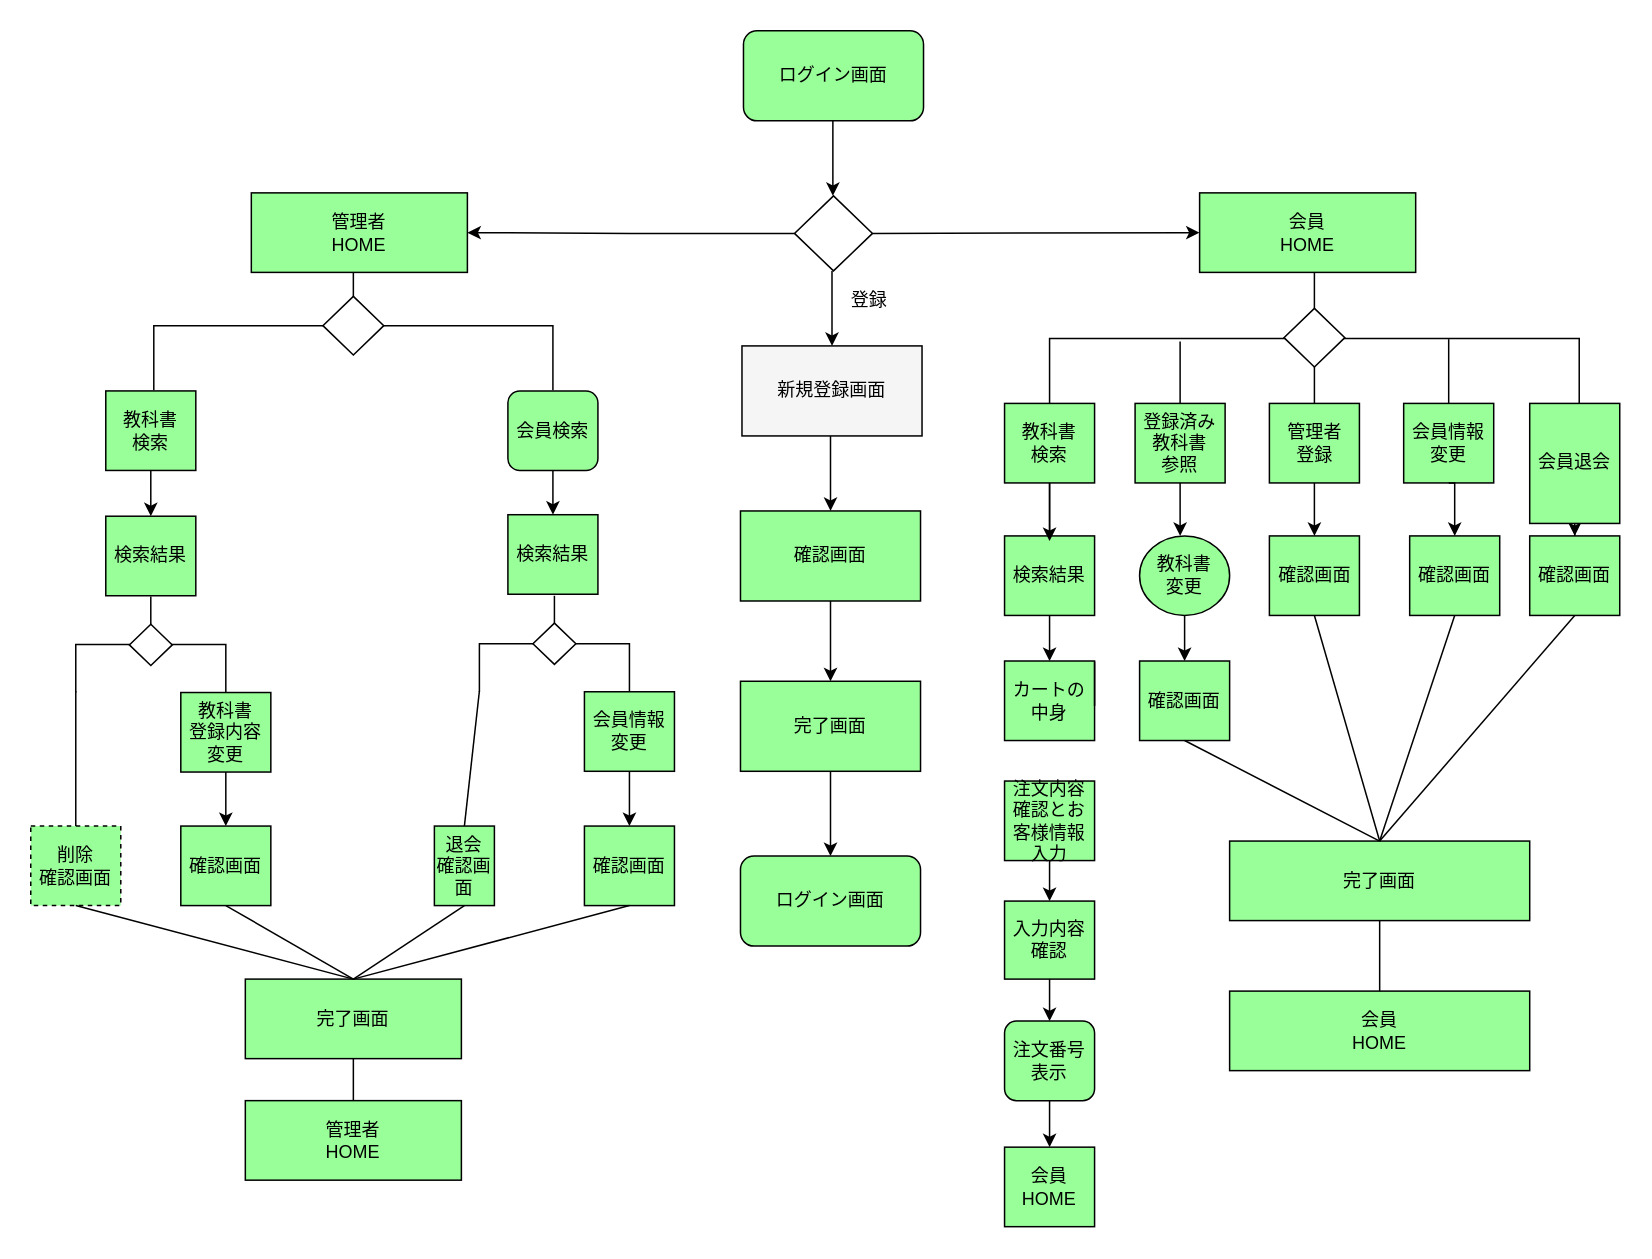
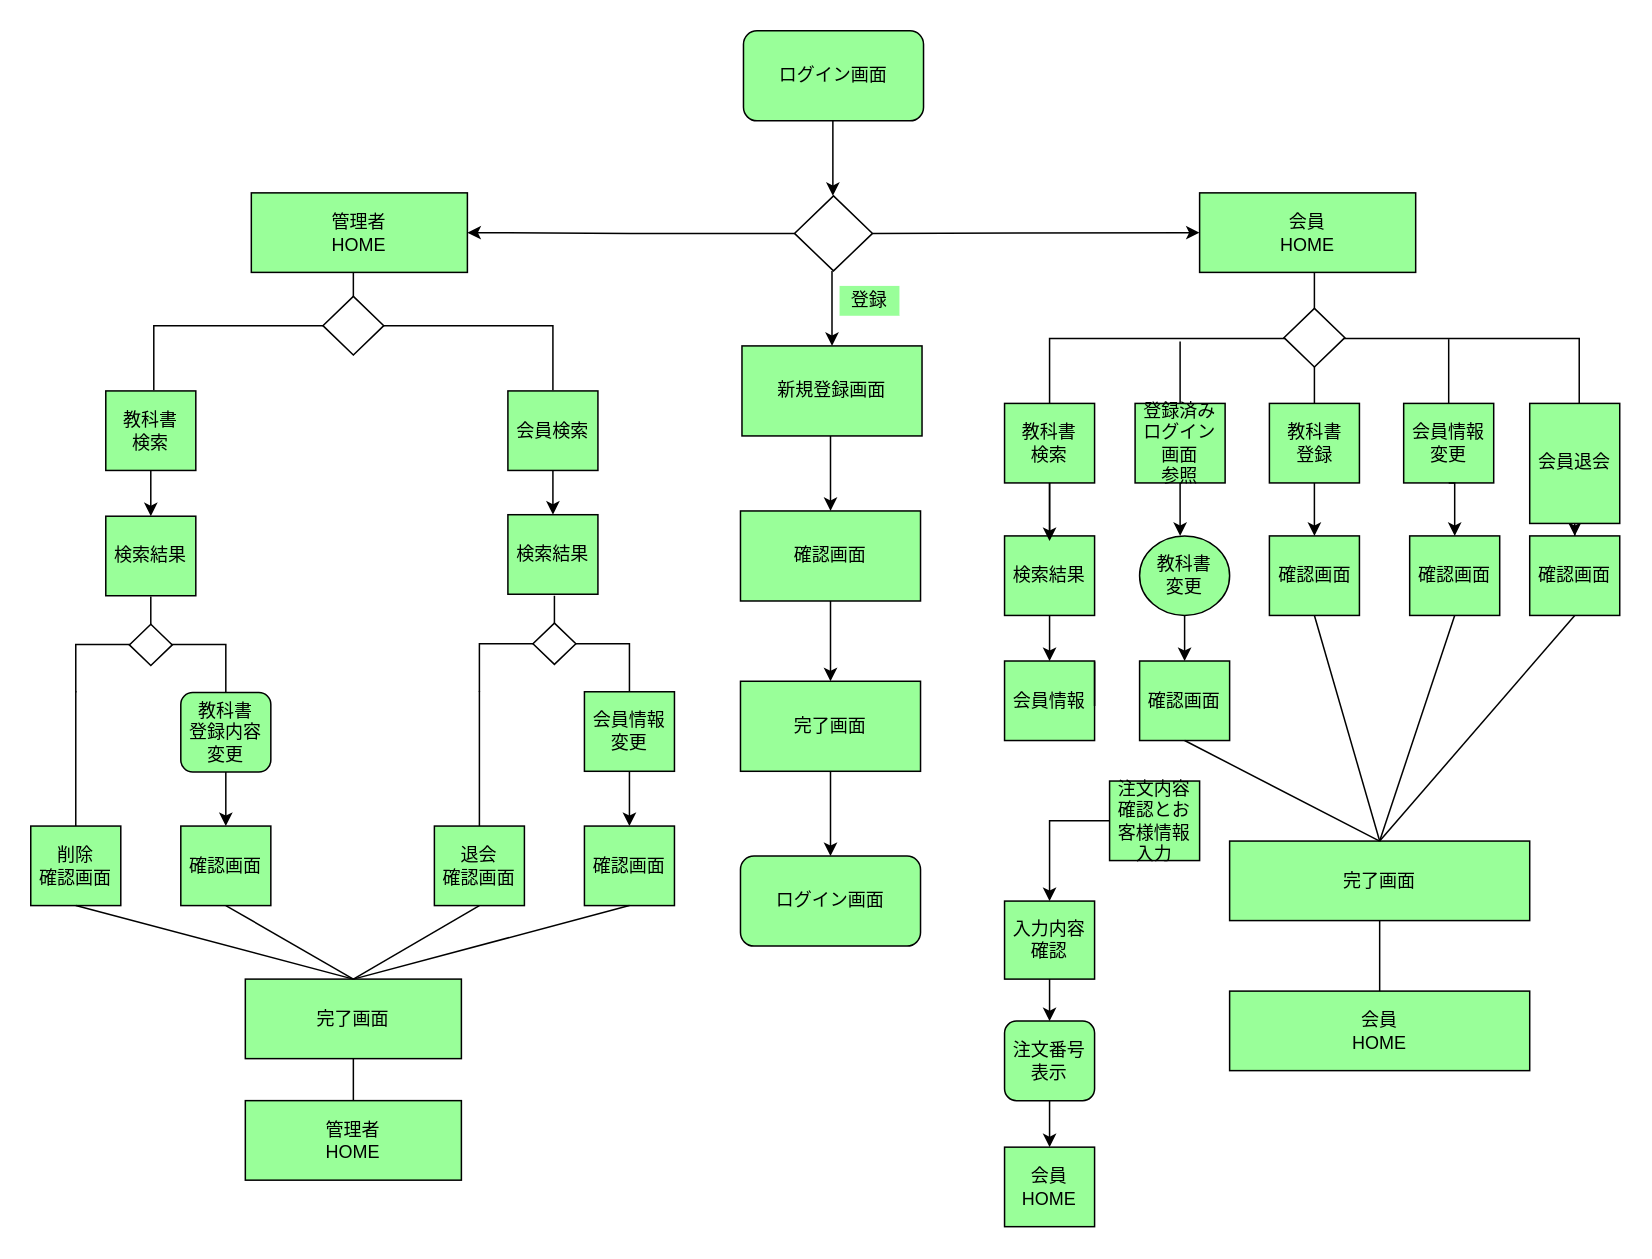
(869, 301) -> (869, 301)
(832, 391) -> (832, 391)
(553, 431) -> (553, 431)
(1180, 443) -> (1180, 443)
(1315, 443) -> (1315, 443)
(1049, 701) -> (1049, 701)
(226, 732) -> (226, 732)
(1049, 821) -> (1154, 821)
(76, 866) -> (76, 866)
(464, 866) -> (479, 866)
